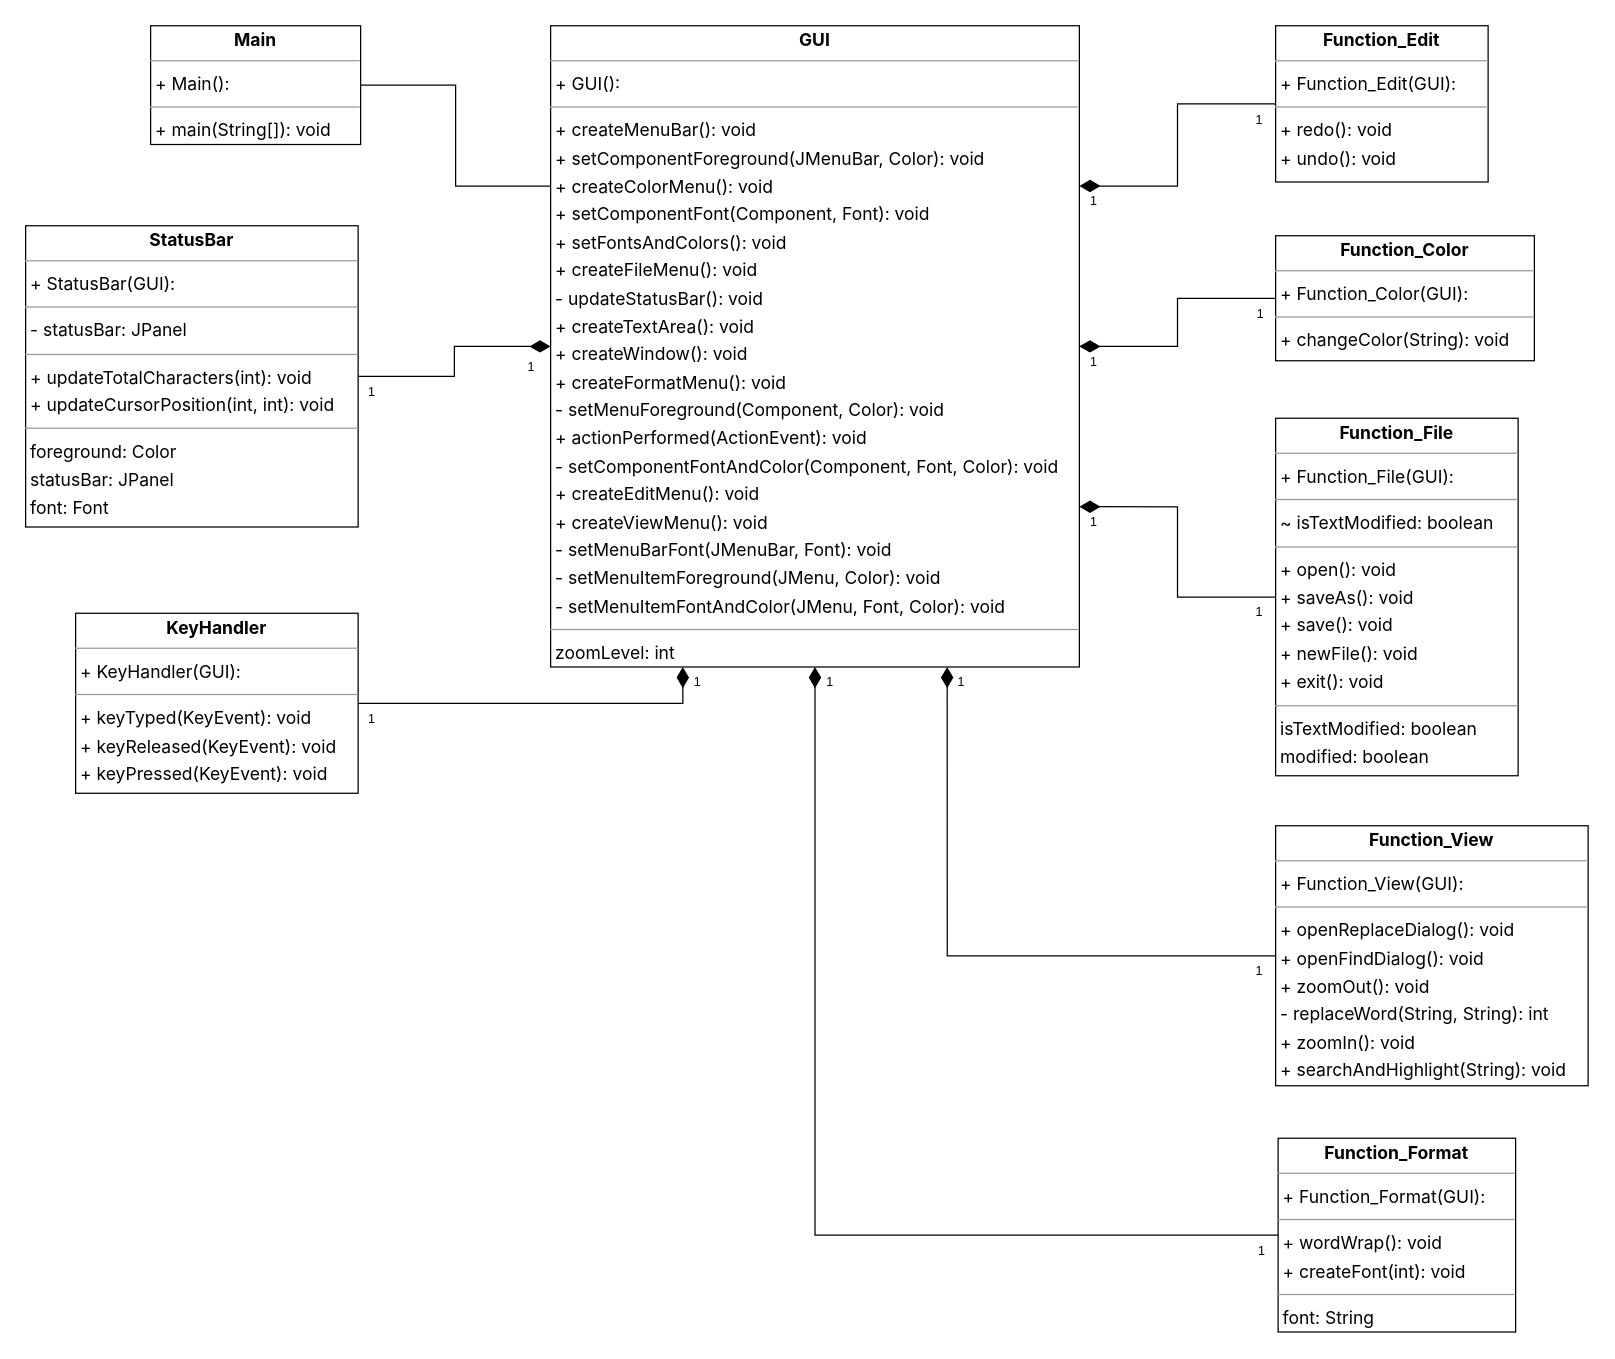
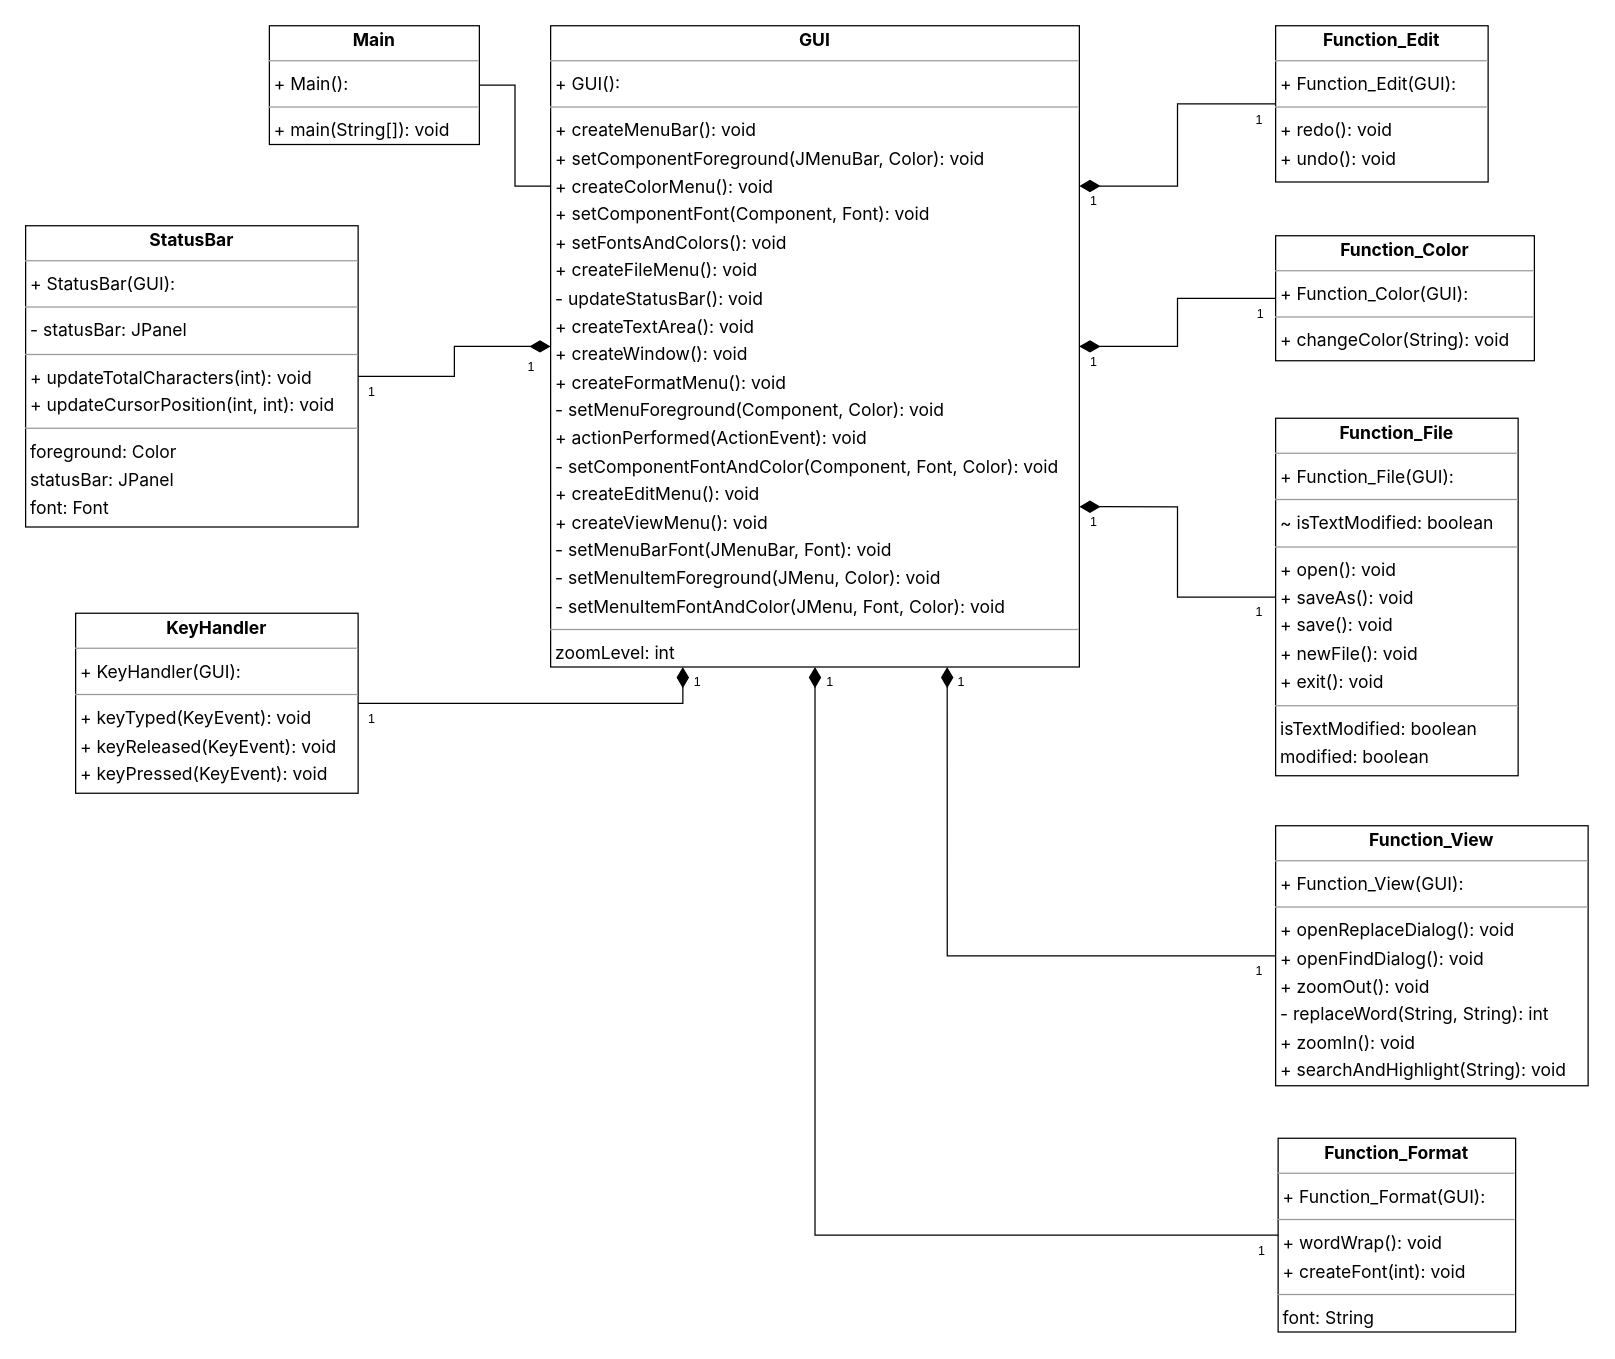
(256, 85) -> (374, 85)
